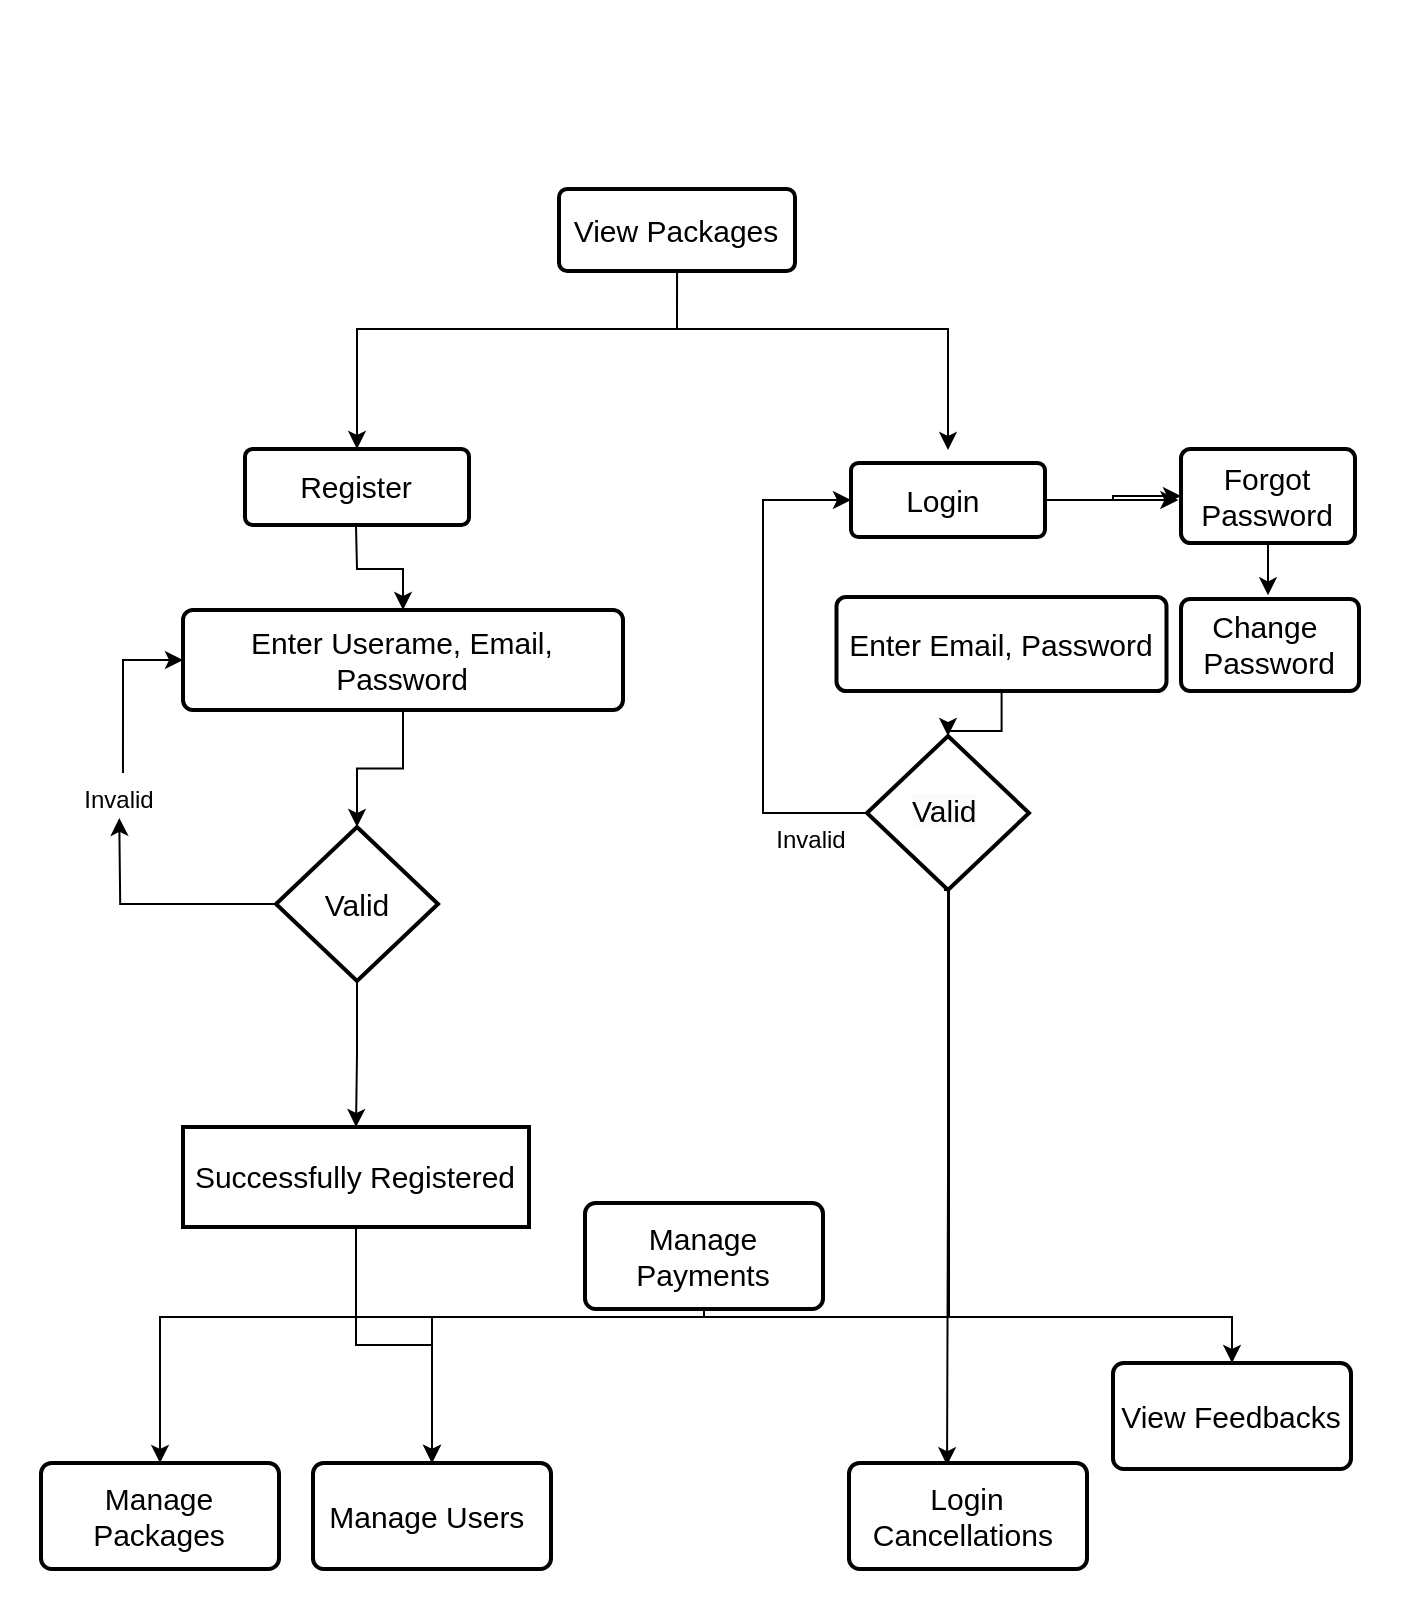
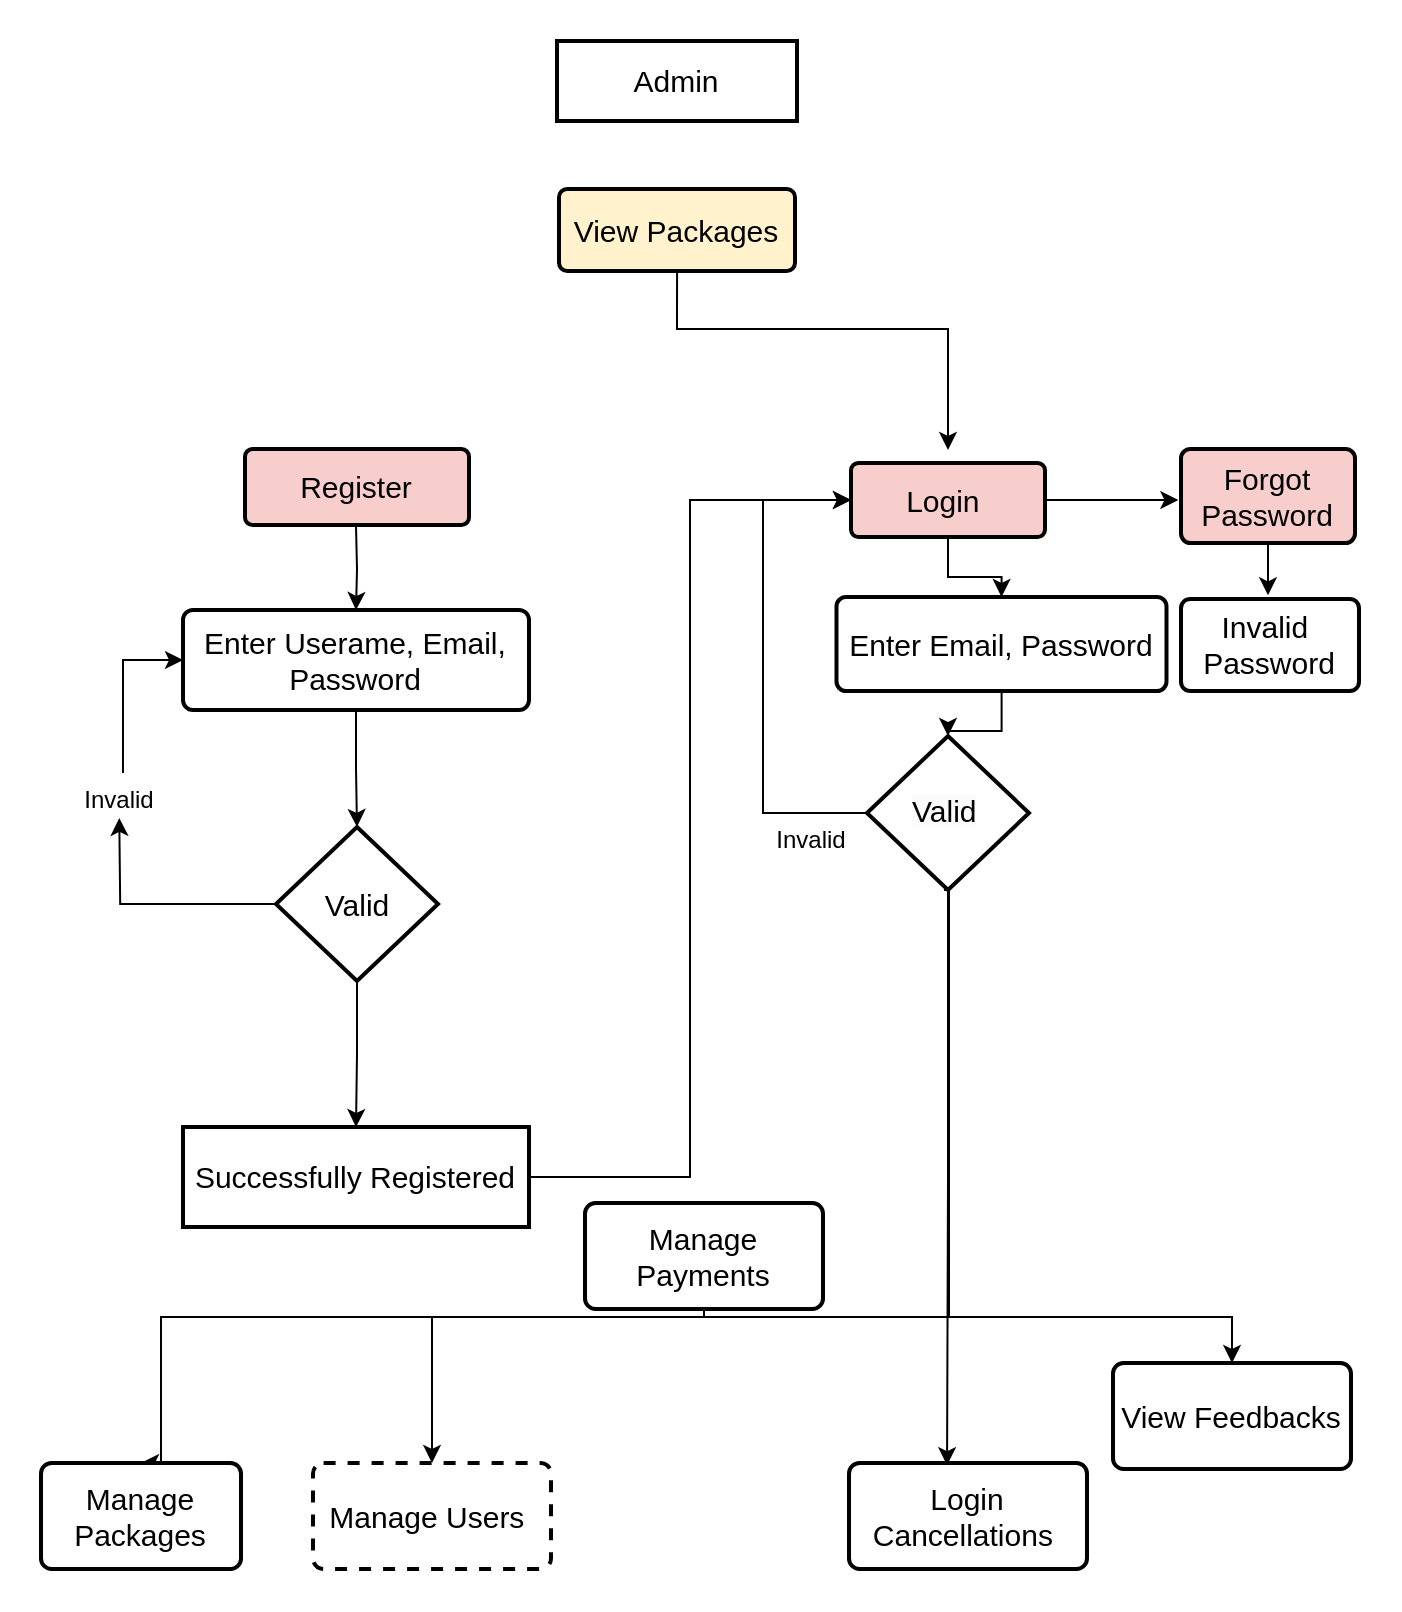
none -> (677, 81)
(677, 230) -> (677, 230)
(462, 329) -> none
(357, 487) -> (357, 487)
(1140, 496) -> (958, 577)
(1268, 496) -> (1268, 496)
(948, 500) -> (948, 500)
(1270, 645) -> (1270, 645)
(403, 660) -> (356, 660)
(356, 1322) -> (690, 885)
(160, 1516) -> (141, 1516)
(432, 1516) -> (432, 1516)
